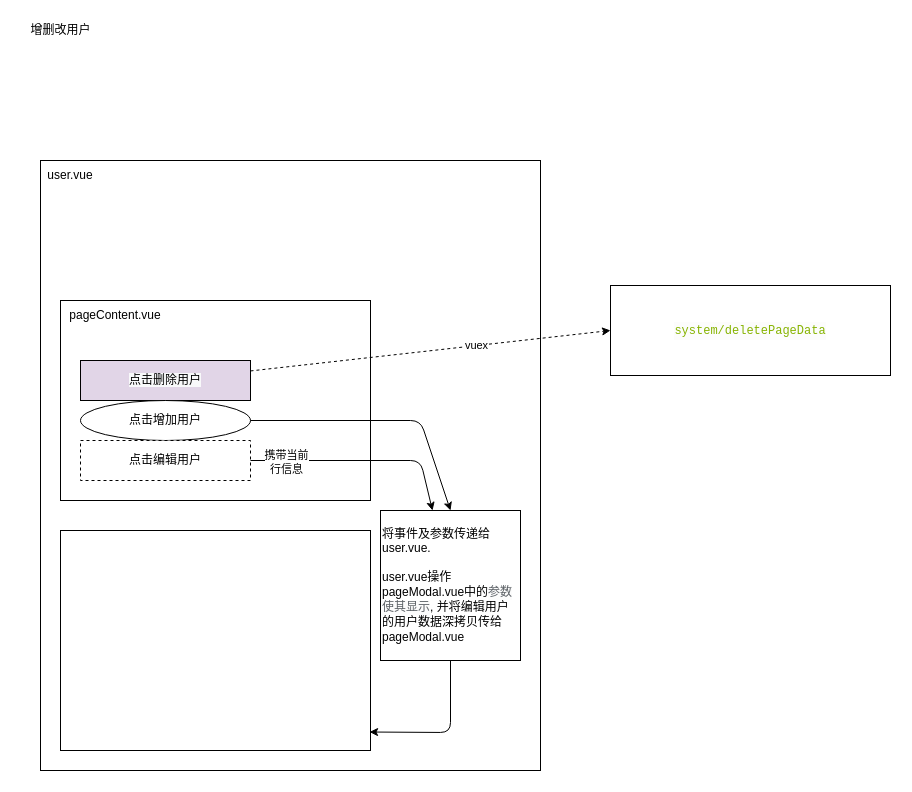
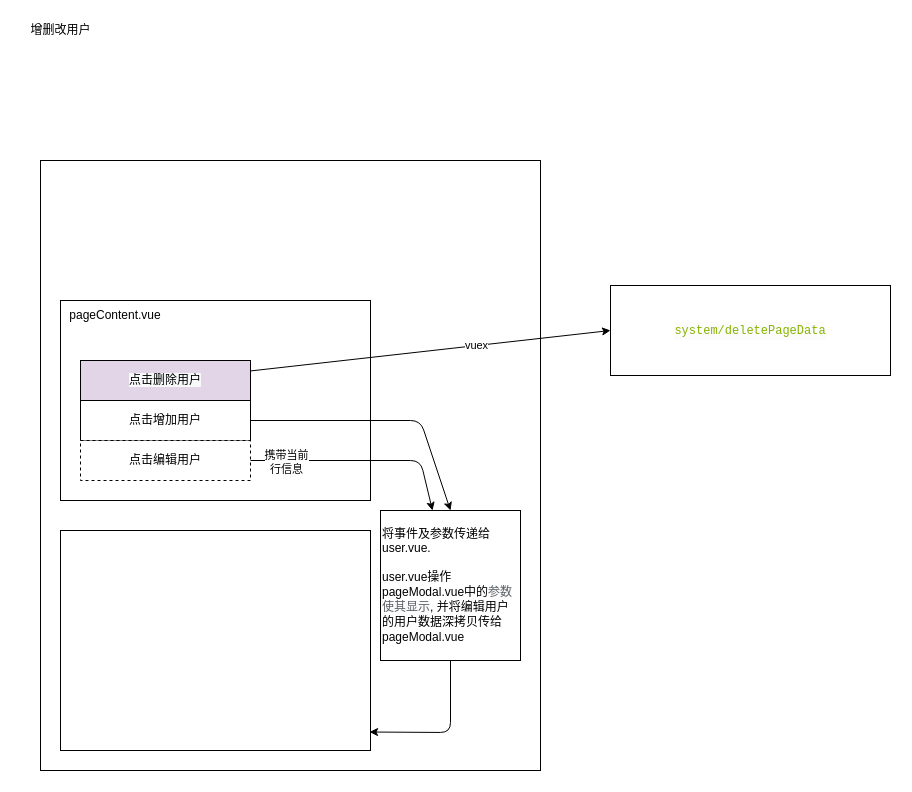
(71, 176) -> none
(359, 359) -> (359, 359)
(166, 421) -> (166, 421)
